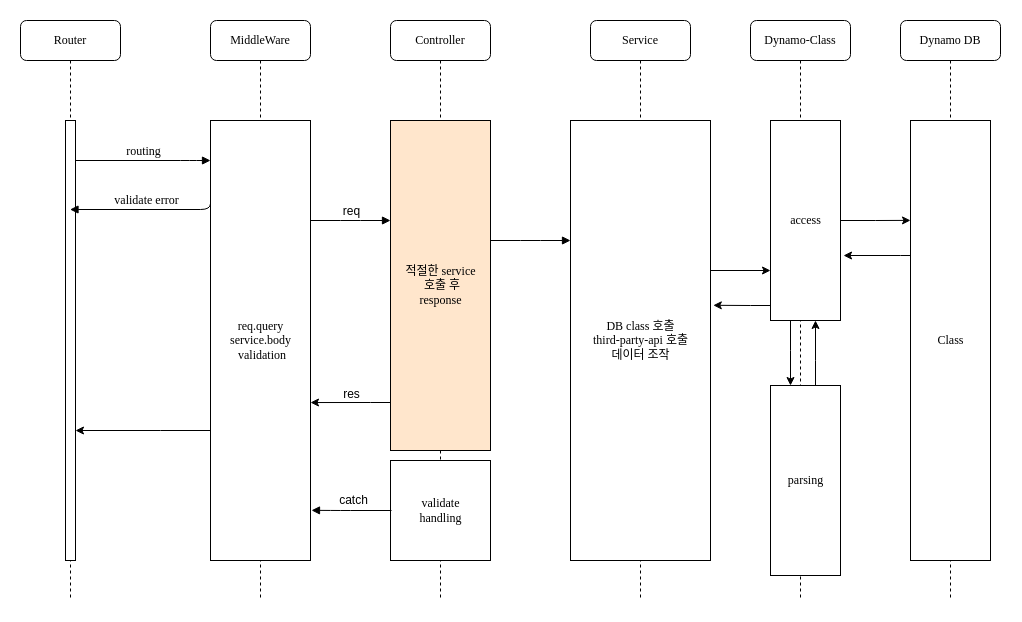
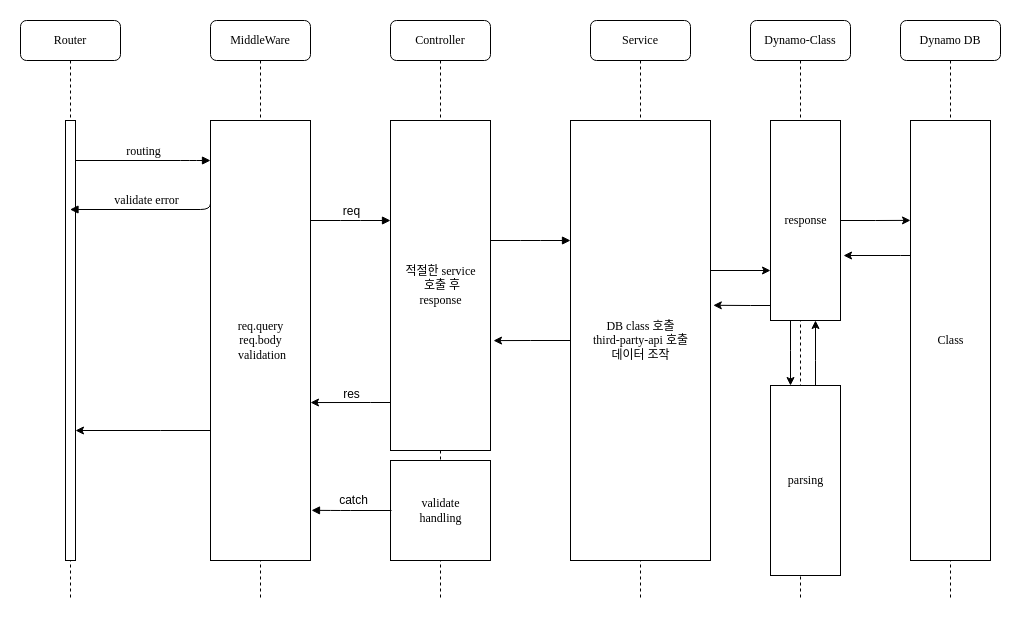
(806, 221) -> (806, 221)
(441, 286) -> (441, 286)
(261, 341) -> (261, 341)
none -> (536, 341)
